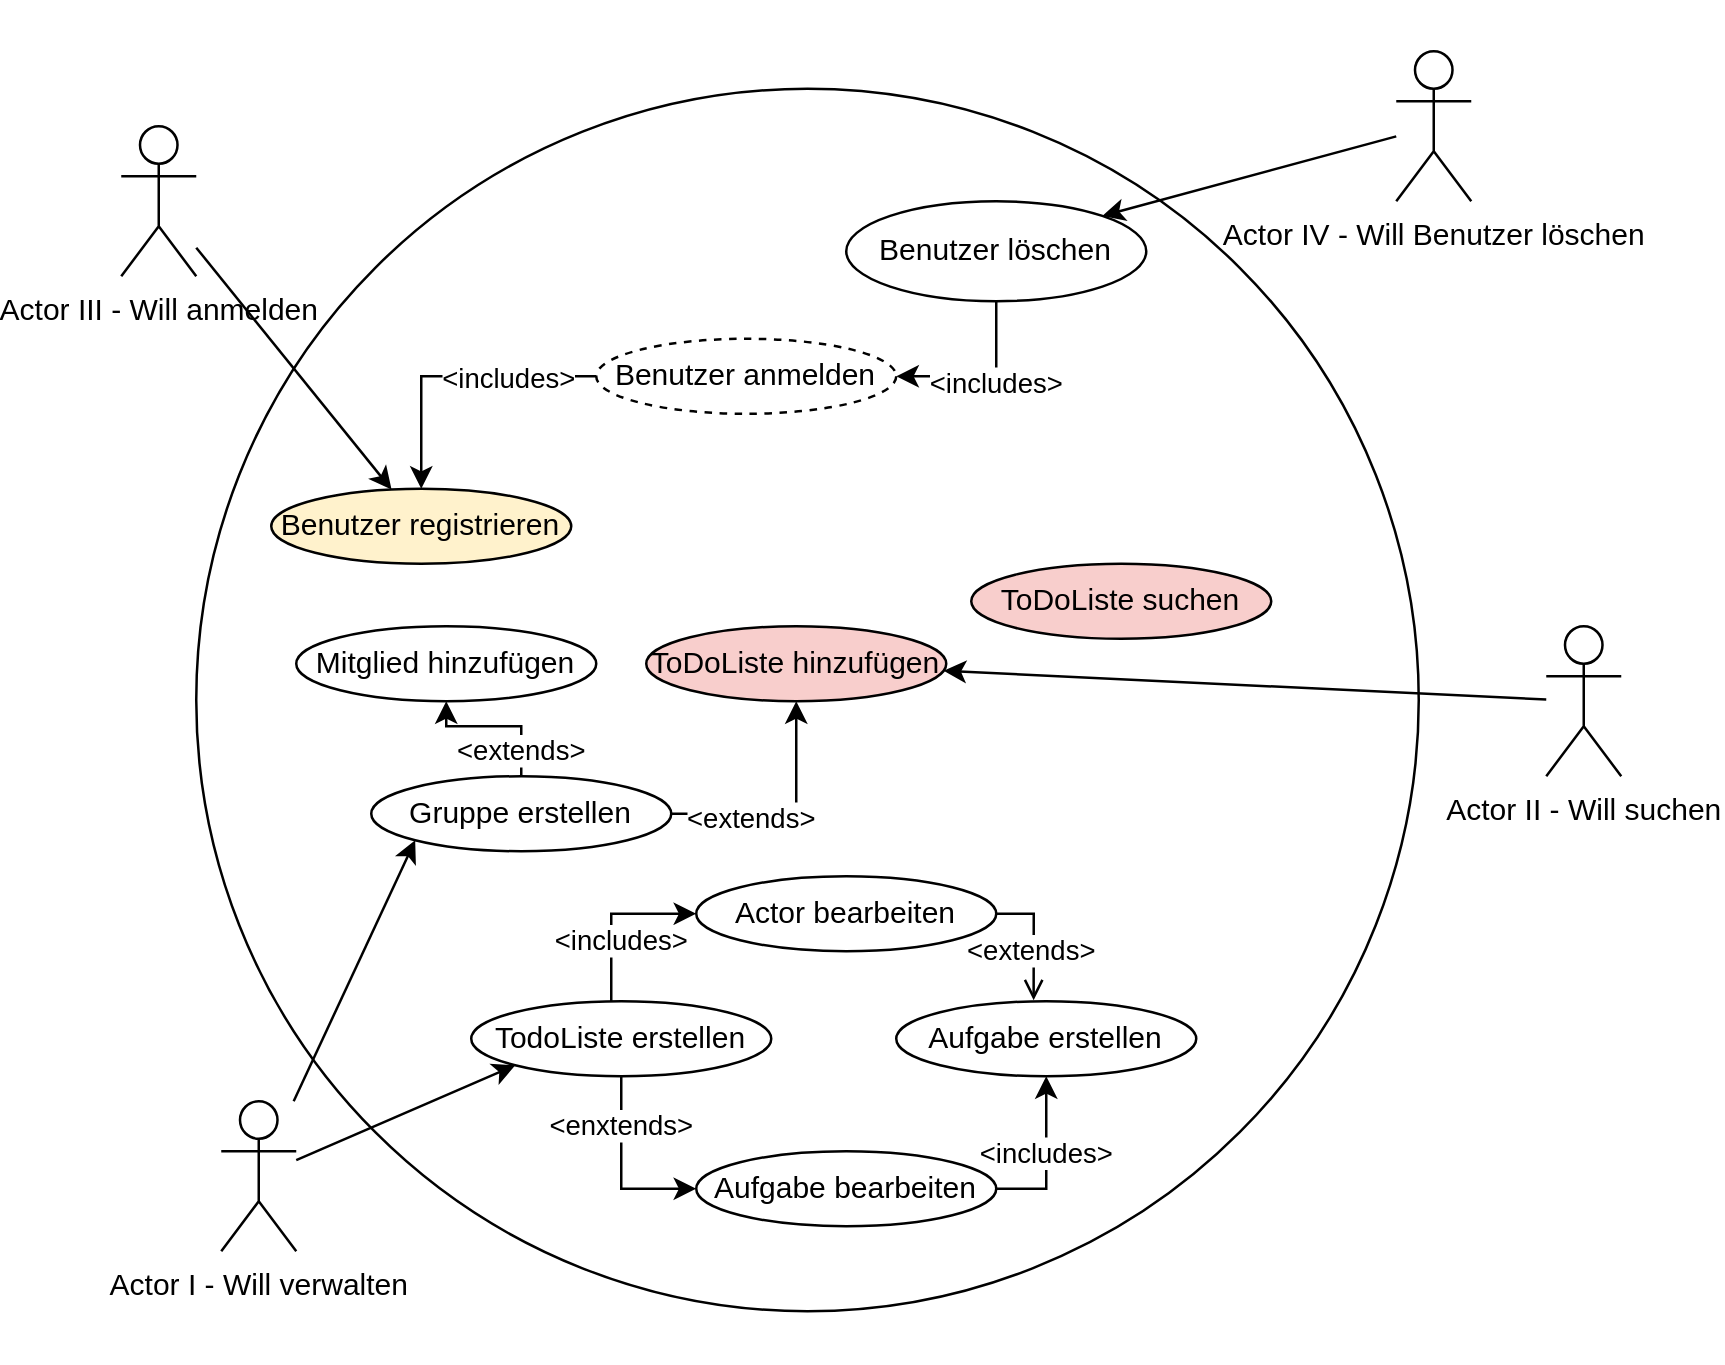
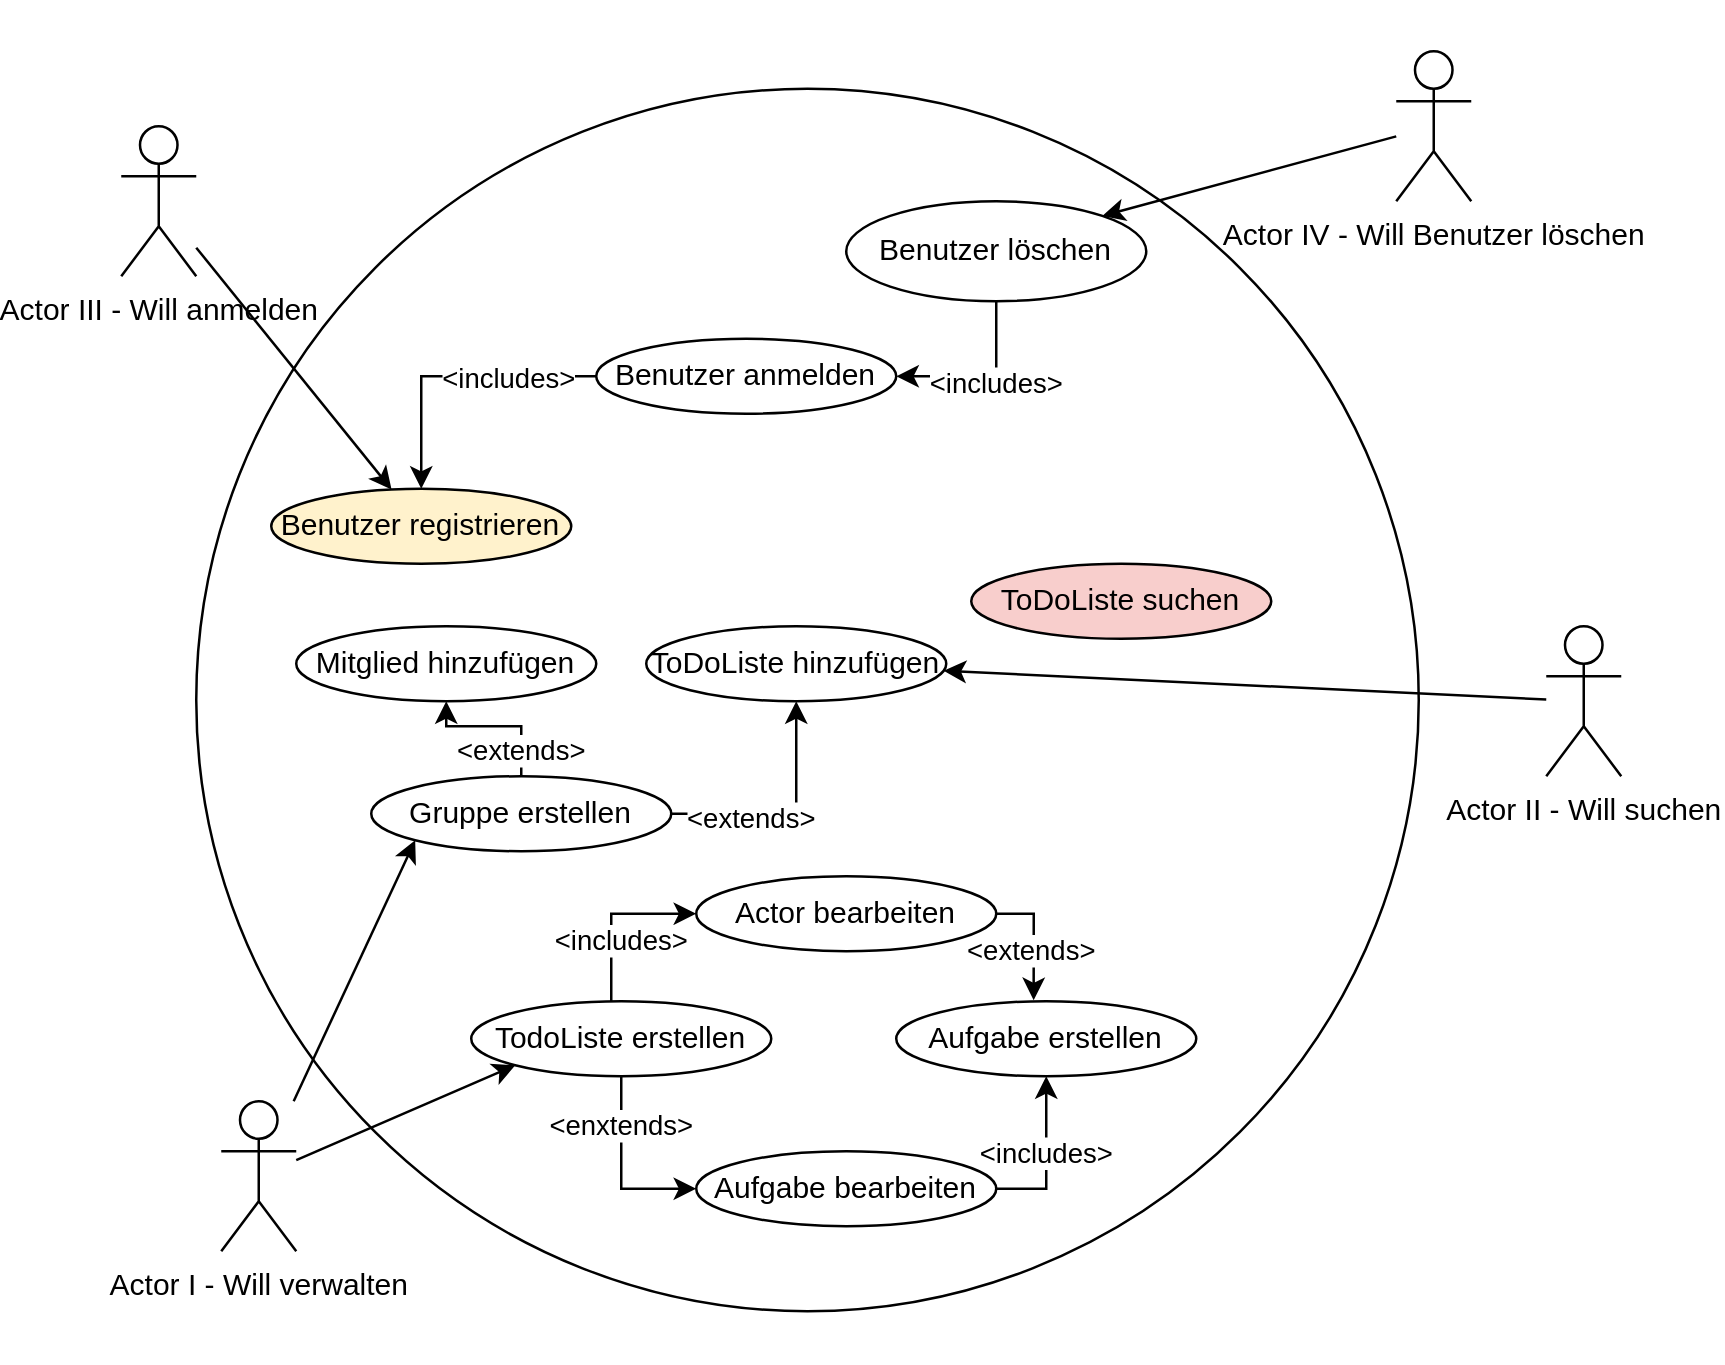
(746, 376) -> (746, 376)
(796, 664) -> (796, 664)
(1034, 986) -> (1034, 982)
